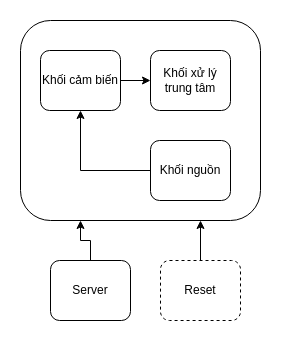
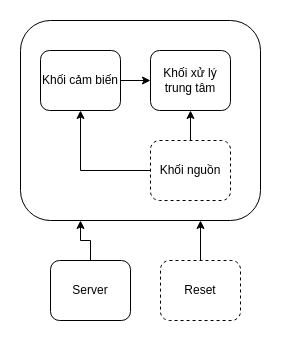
none -> (191, 122)
(191, 171) -> (191, 171)
